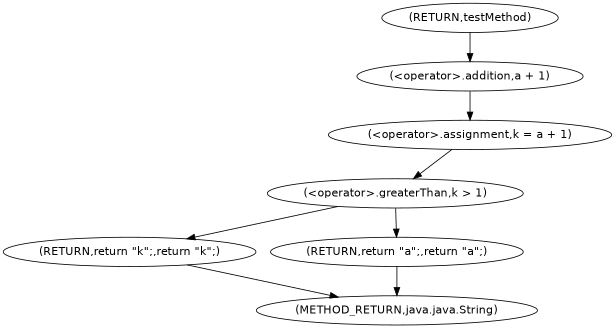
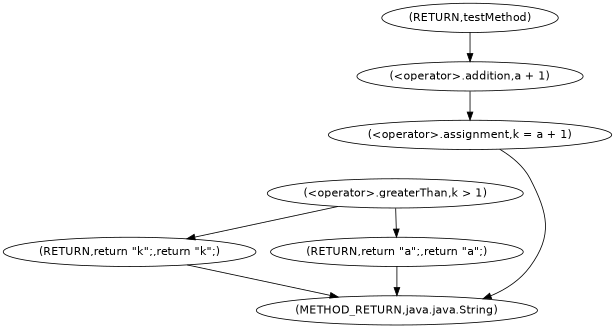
(436, 162) -> (545, 226)
